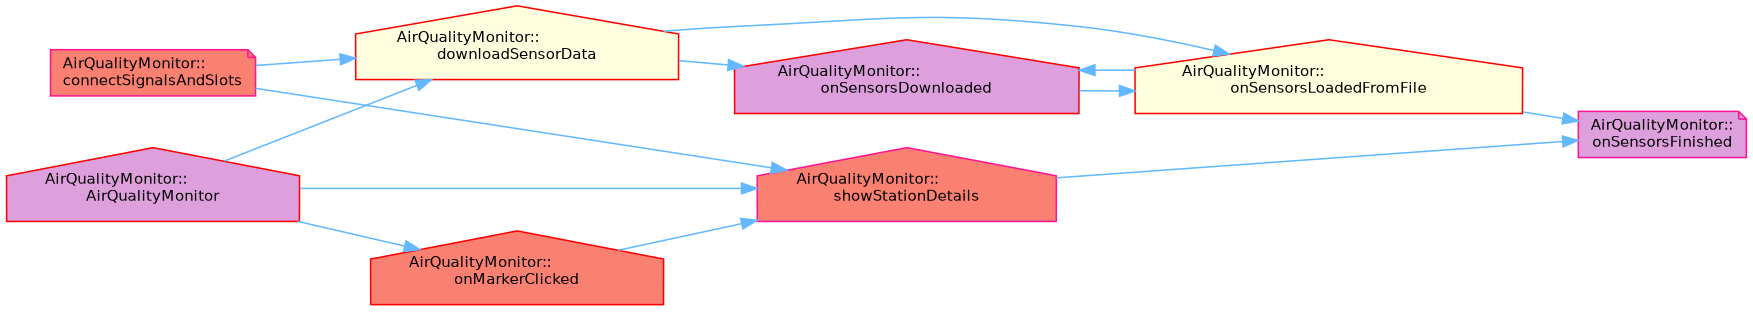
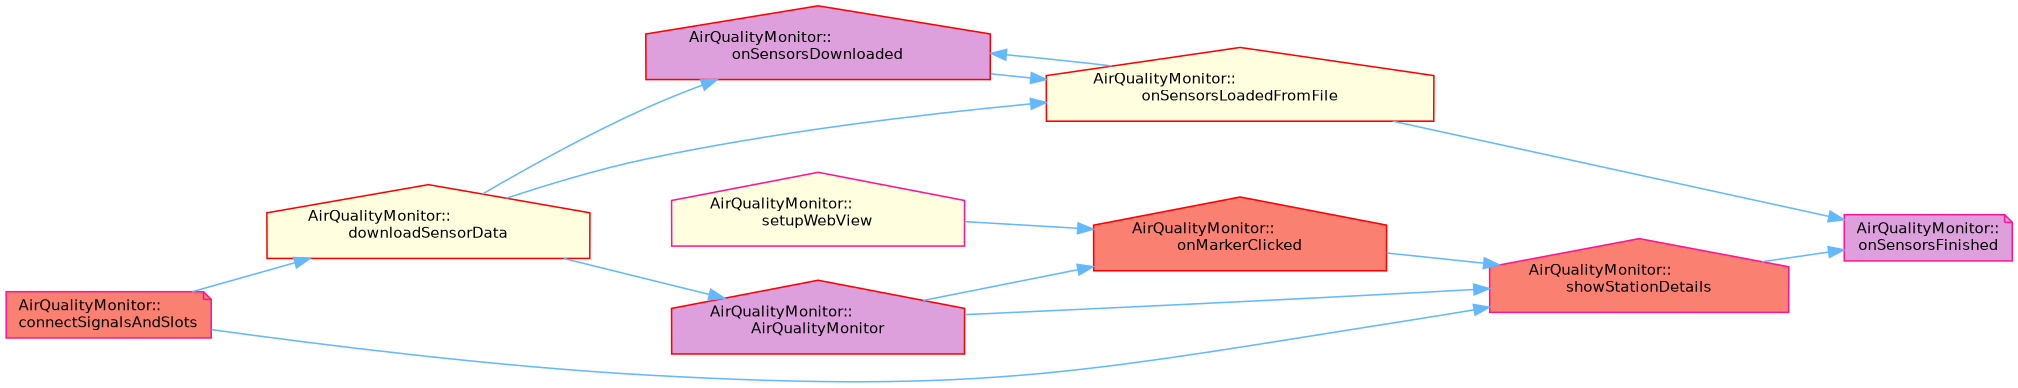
(321, 123) -> (637, 277)
none -> (818, 213)
